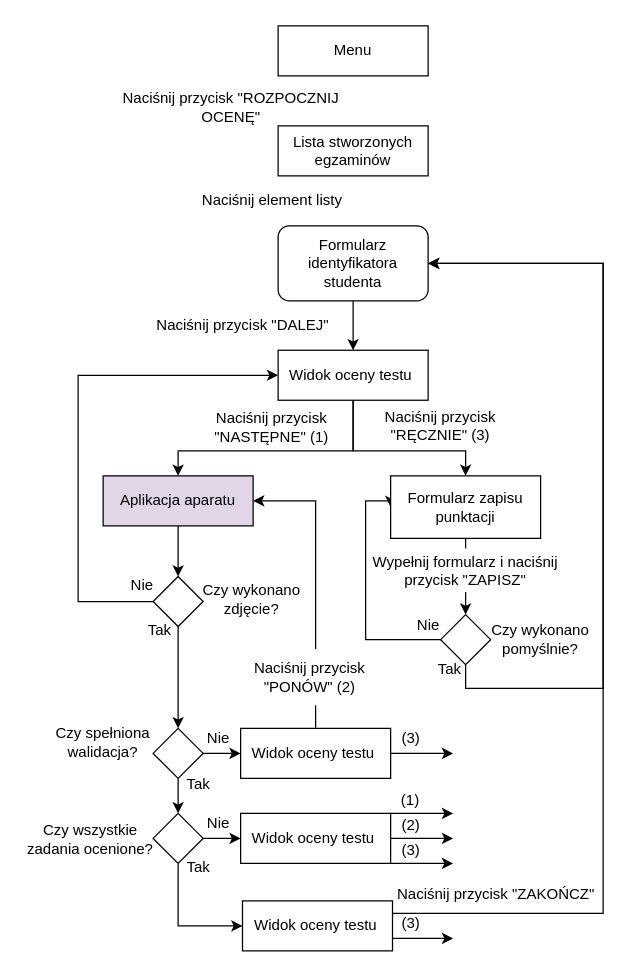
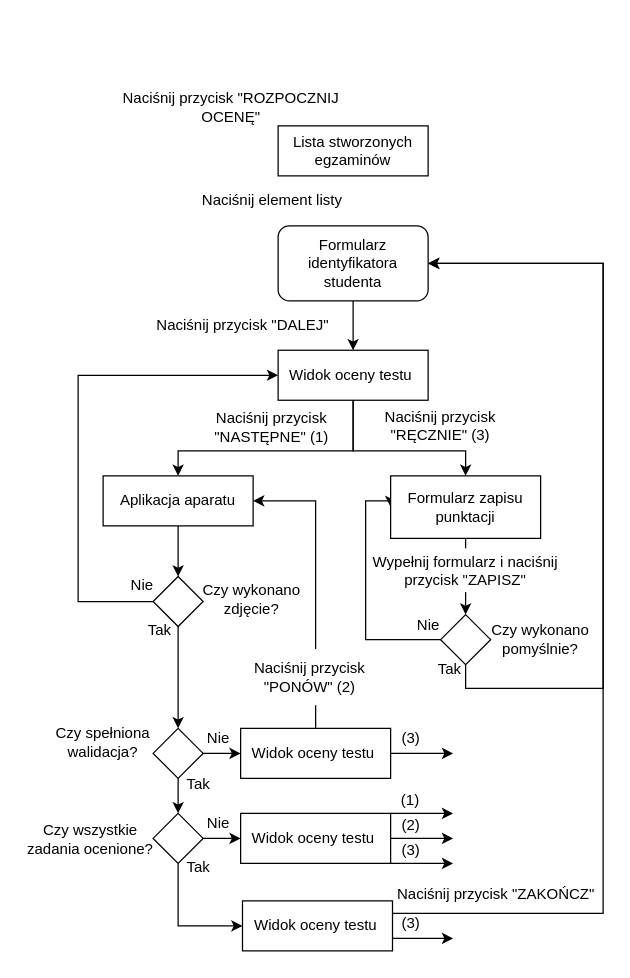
(353, 51) -> none
(178, 501) -> (178, 501)
